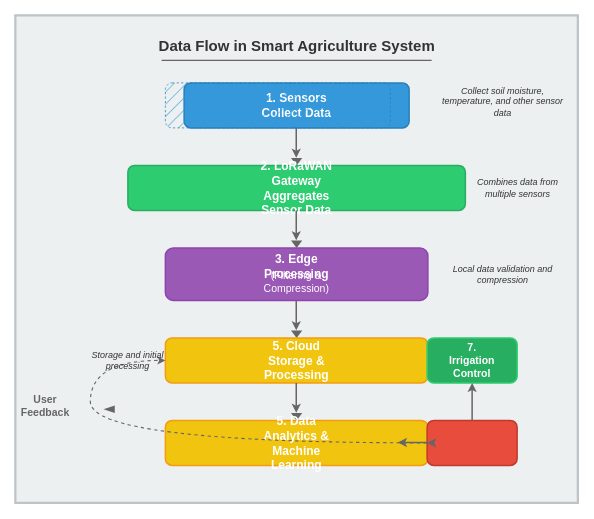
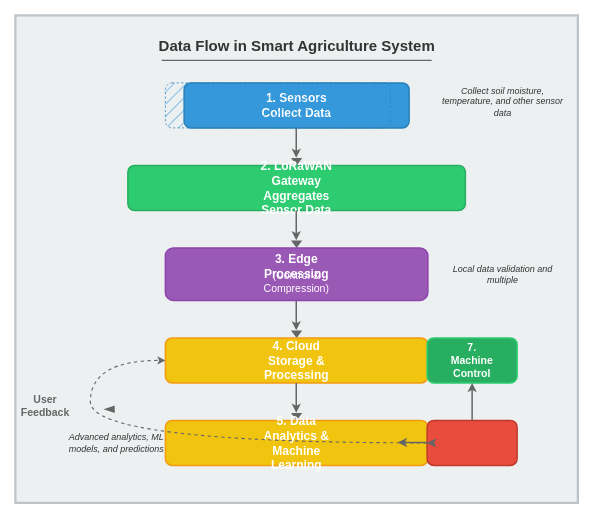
(518, 188) -> none
(503, 274) -> (503, 274)
(297, 282) -> (297, 282)
(128, 360) -> none
(297, 360) -> (297, 360)
(472, 360) -> (472, 360)
none -> (117, 443)
